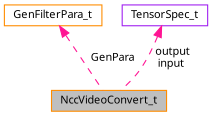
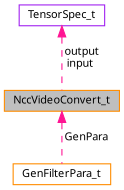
(84, 63) -> (62, 143)
